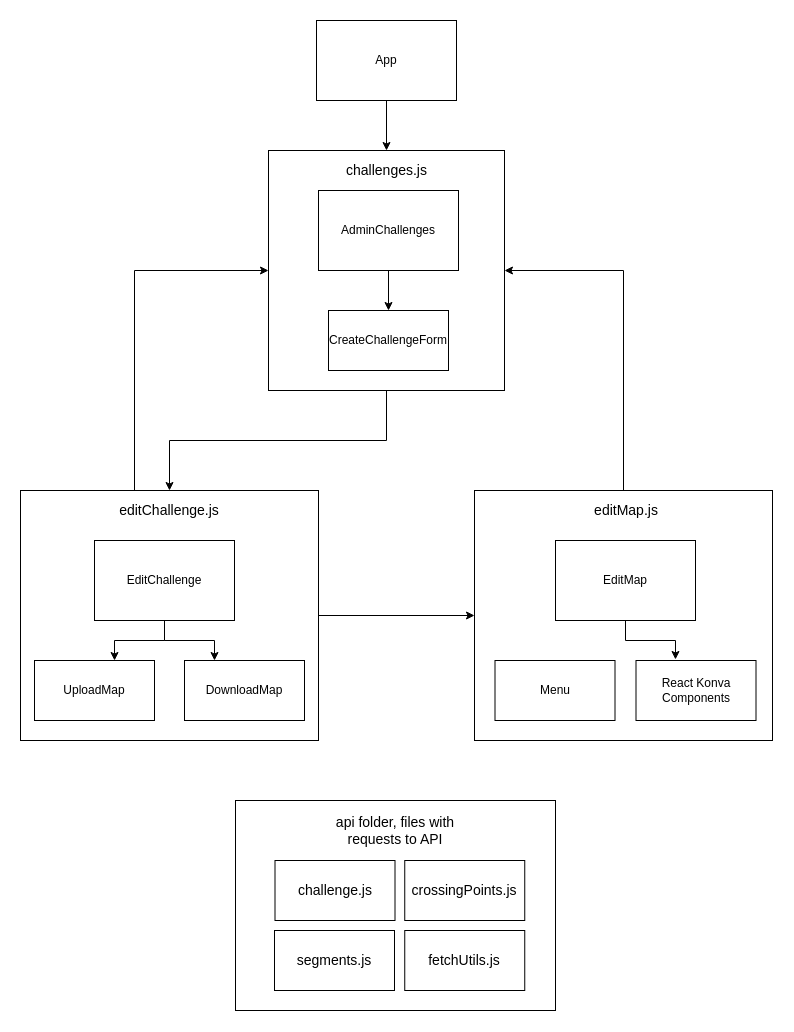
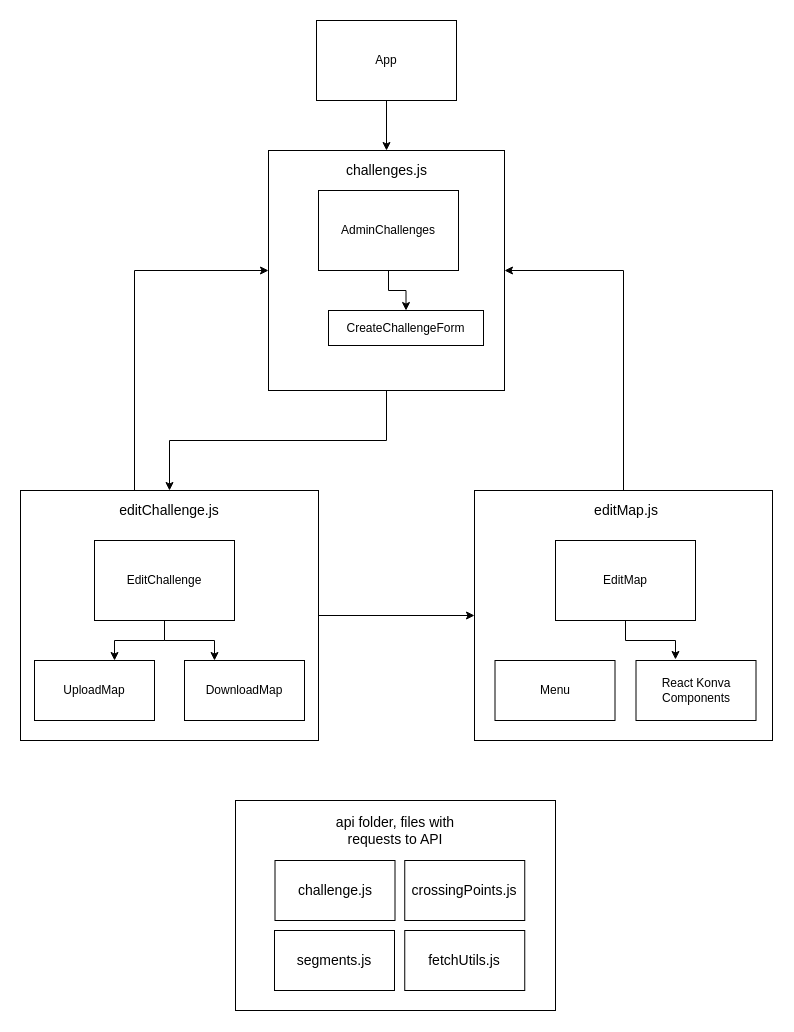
(389, 341) -> (406, 328)
